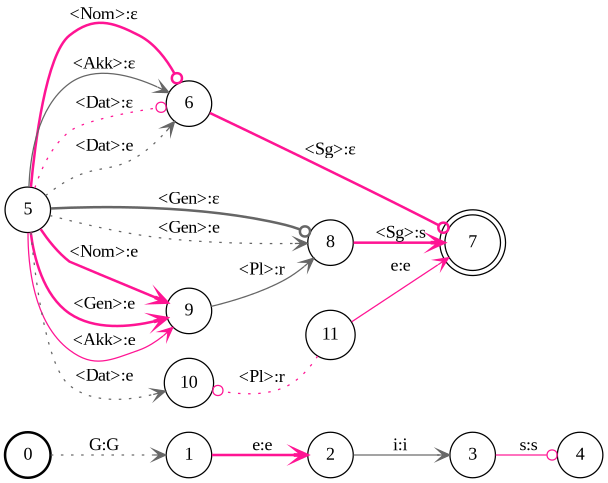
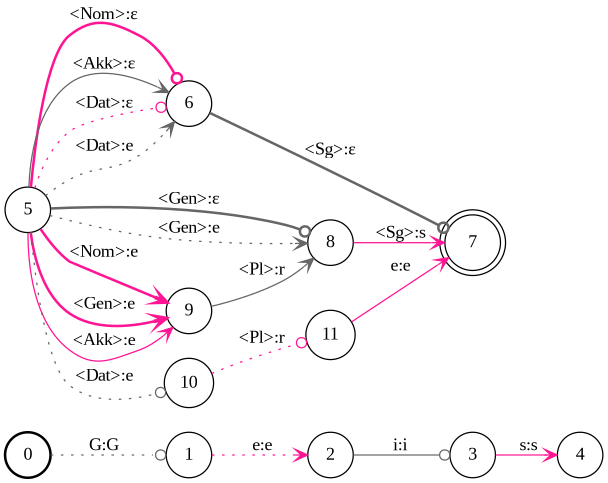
(325, 168) -> (325, 168)
(393, 243) -> (393, 243)
(53, 355) -> (53, 355)
(277, 390) -> (254, 358)
(102, 455) -> (102, 455)
(253, 455) -> (253, 455)
(397, 455) -> (397, 455)
(521, 455) -> (521, 455)
